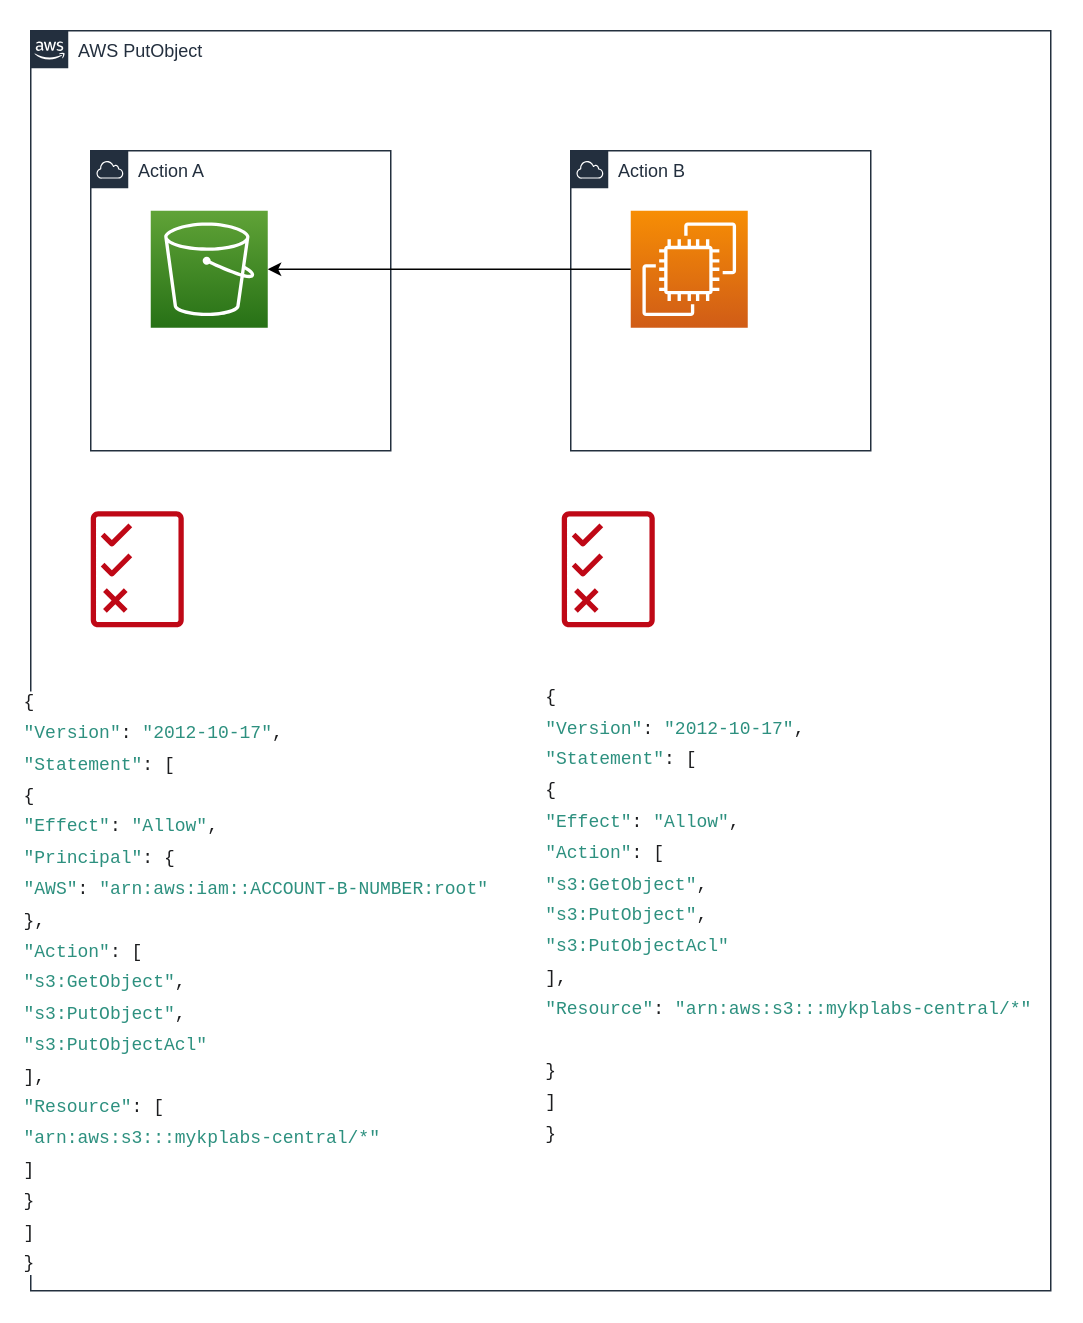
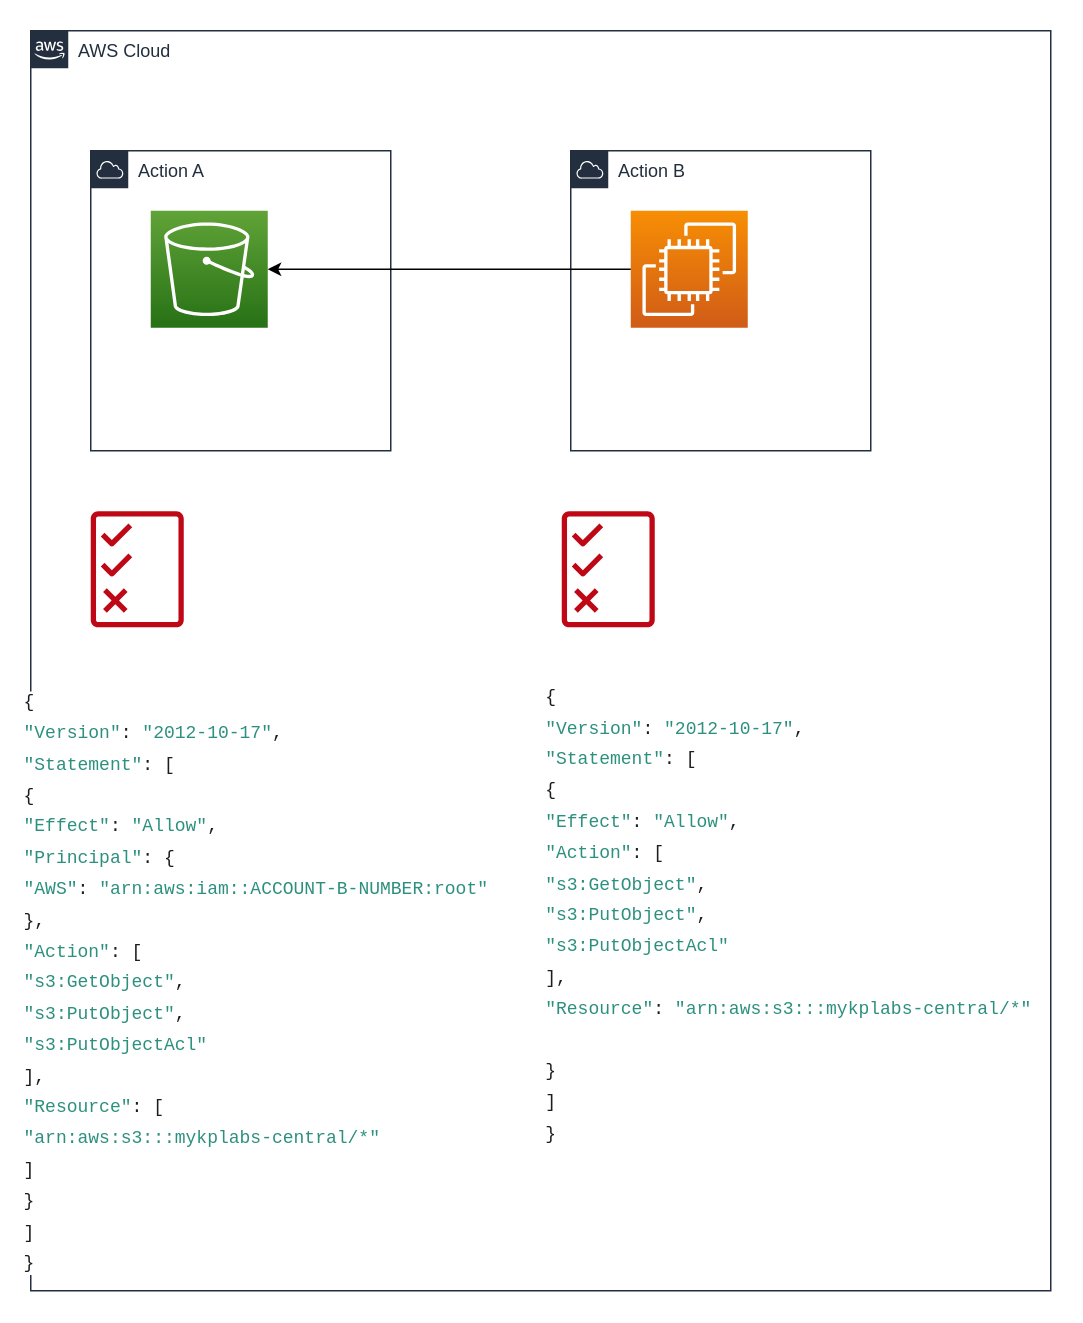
(142, 52) -> (119, 52)
